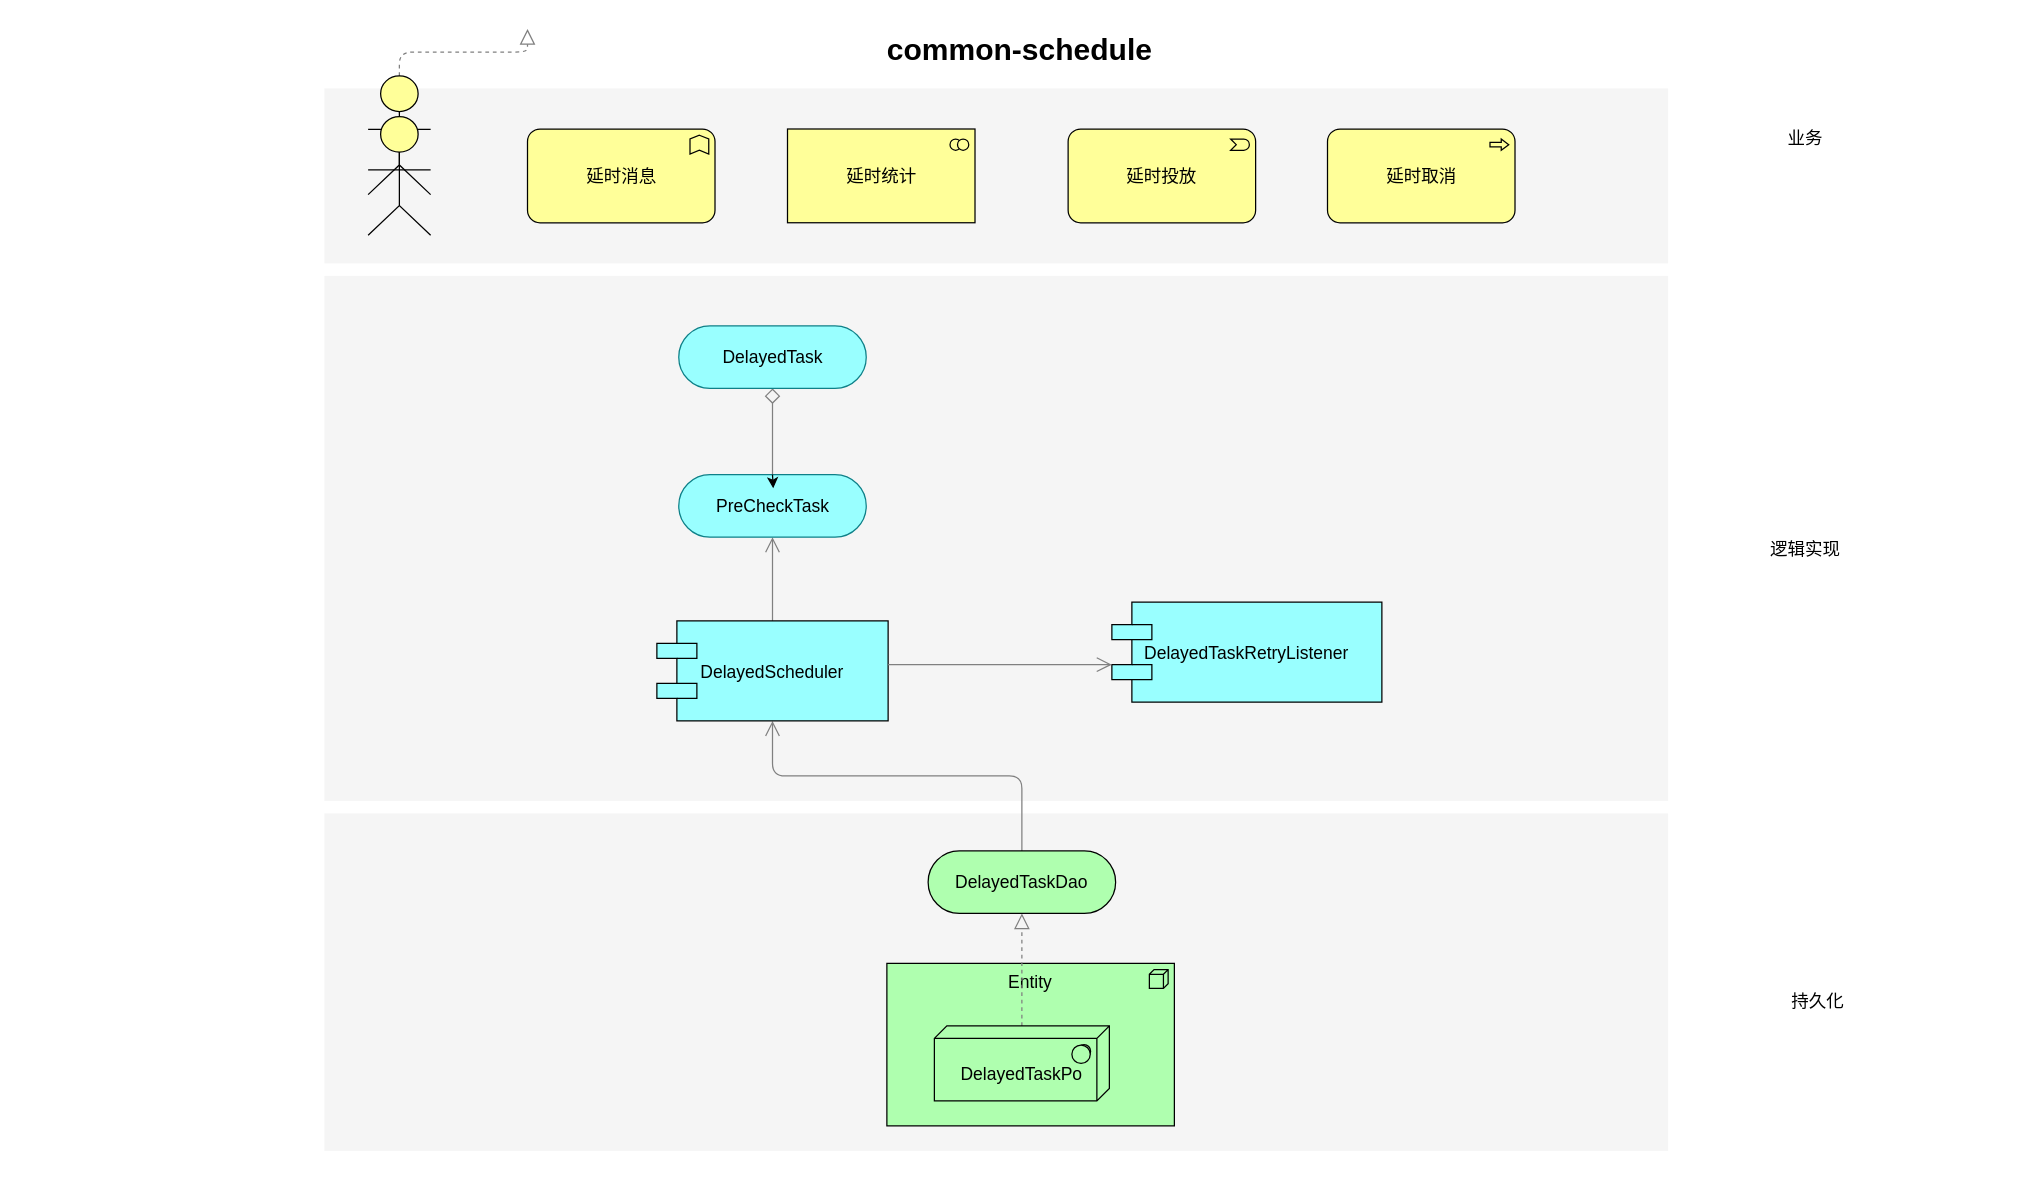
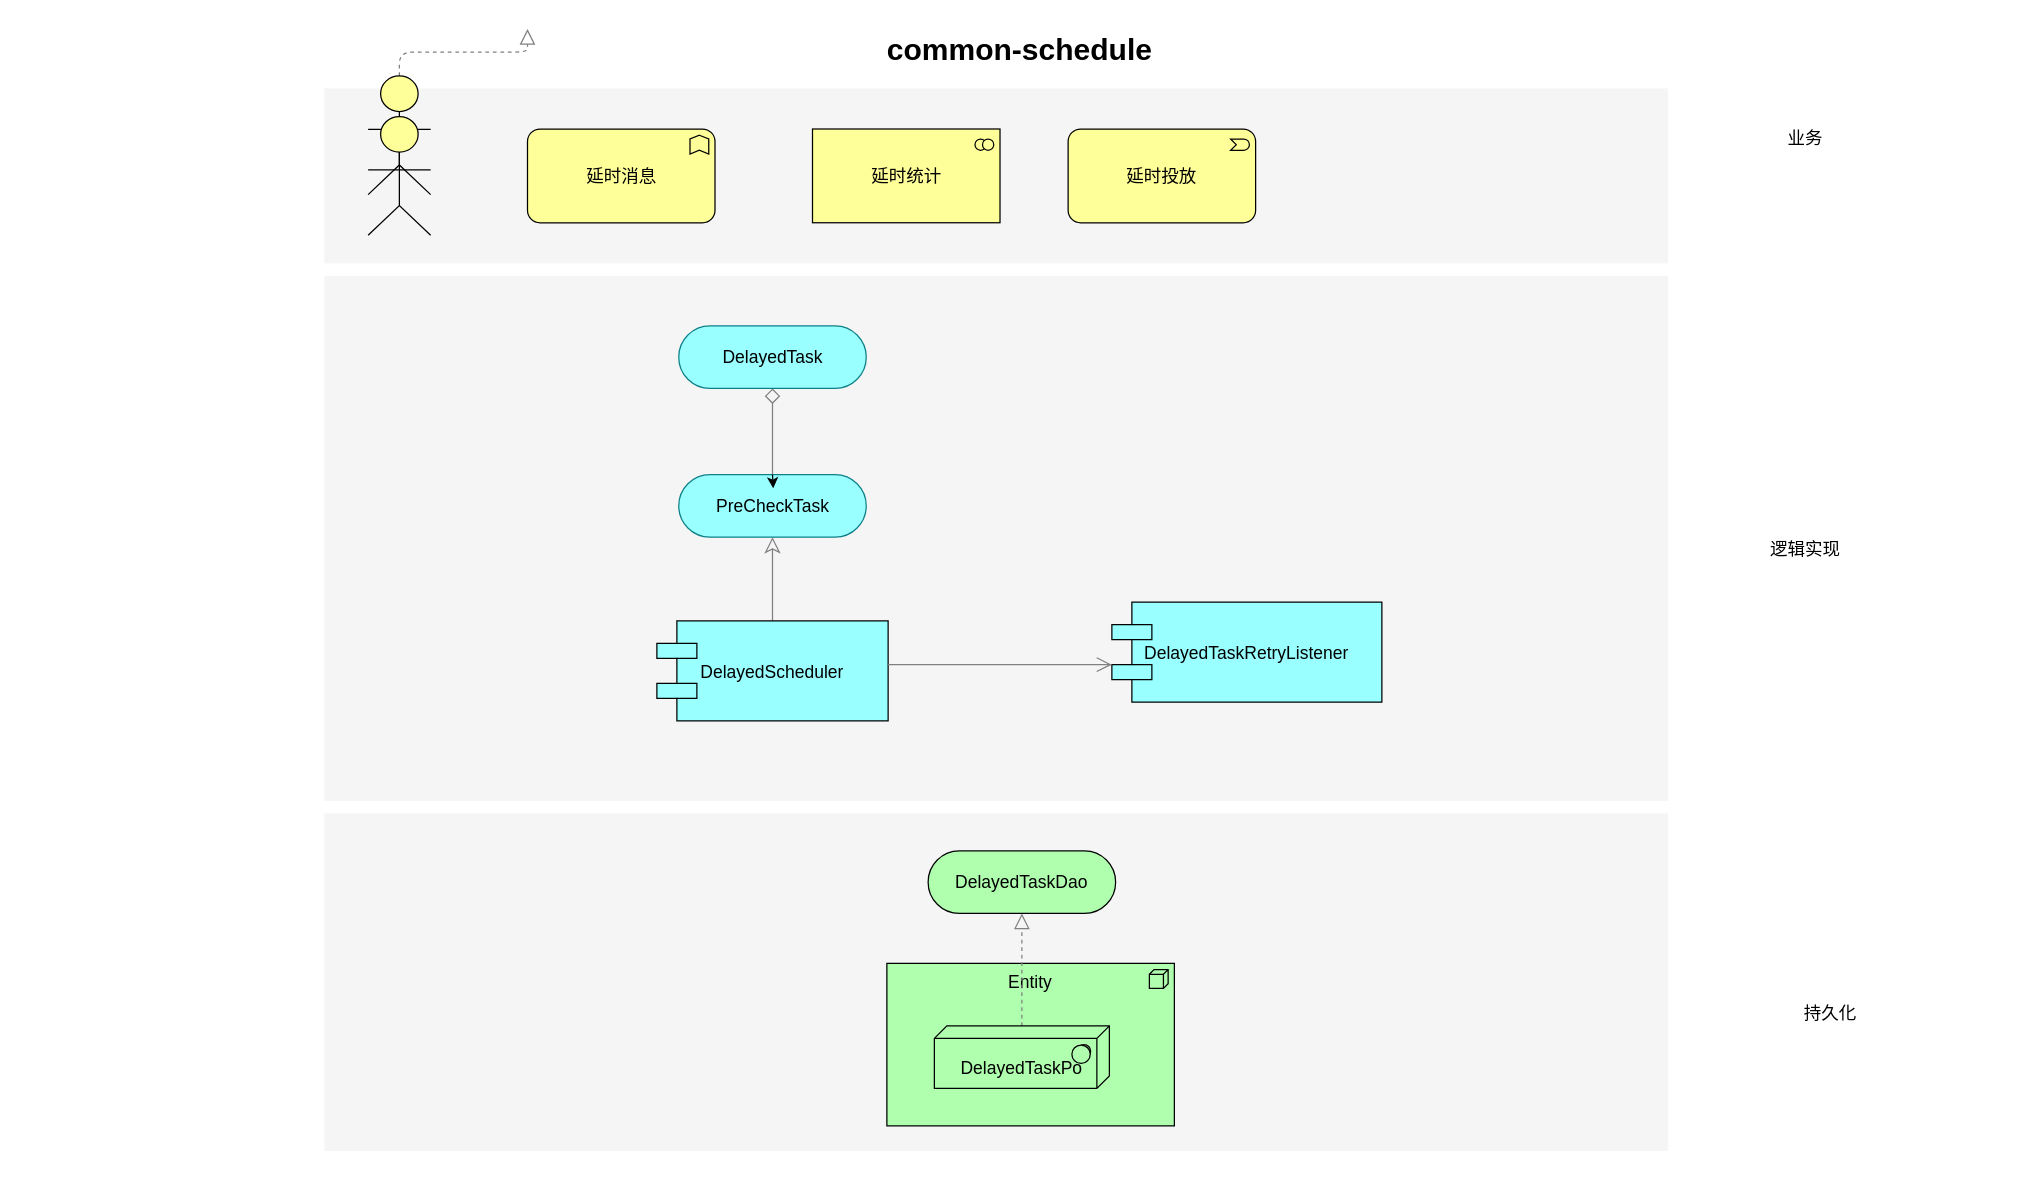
(881, 176) -> (906, 176)
(1421, 176) -> none
(773, 546) -> (773, 551)
(909, 776) -> none
(1818, 1001) -> (1831, 1013)
(1022, 1063) -> (1022, 1057)
